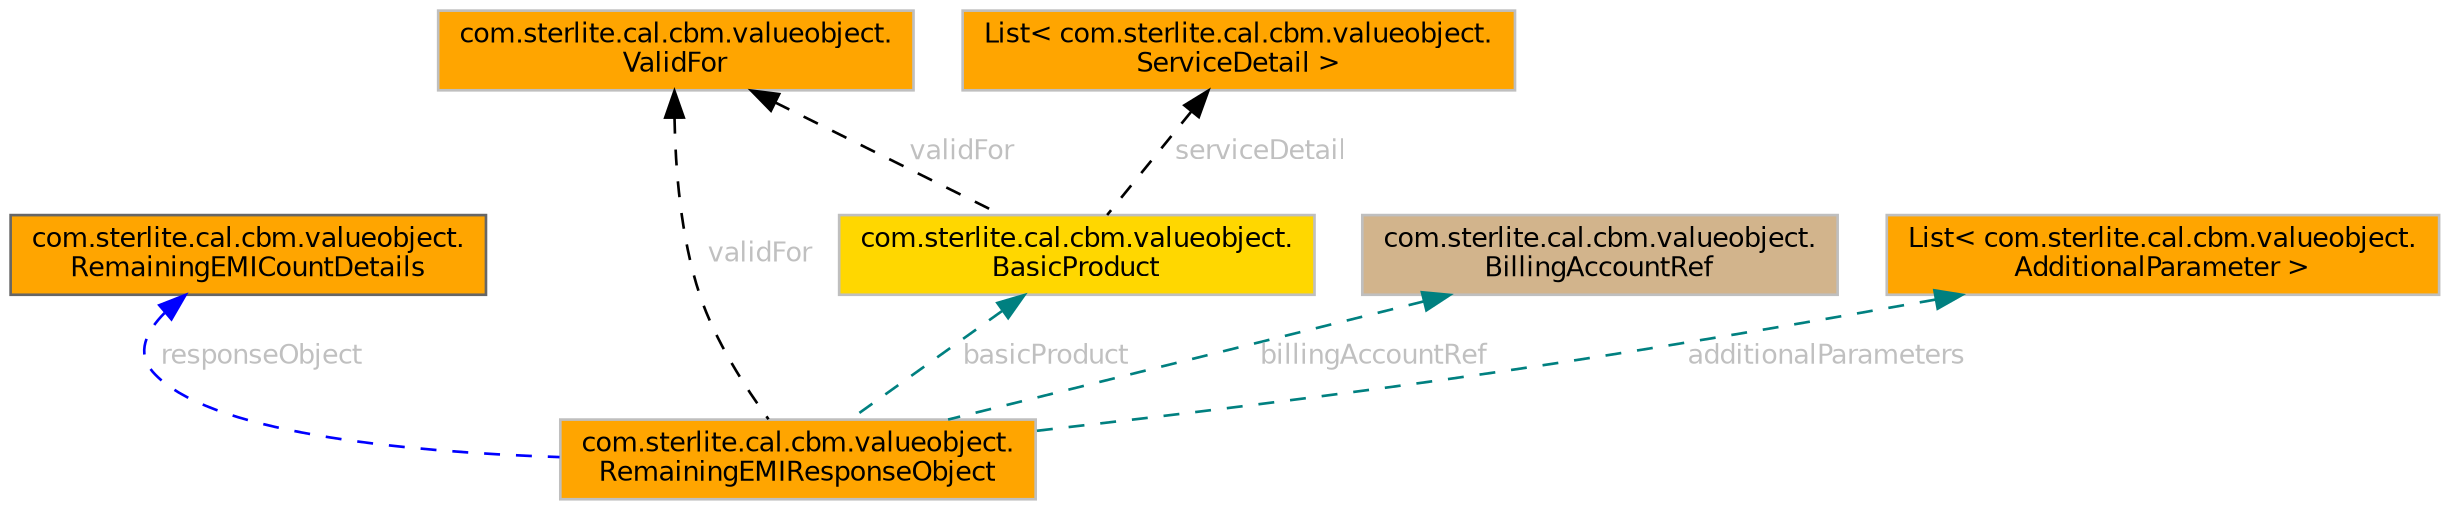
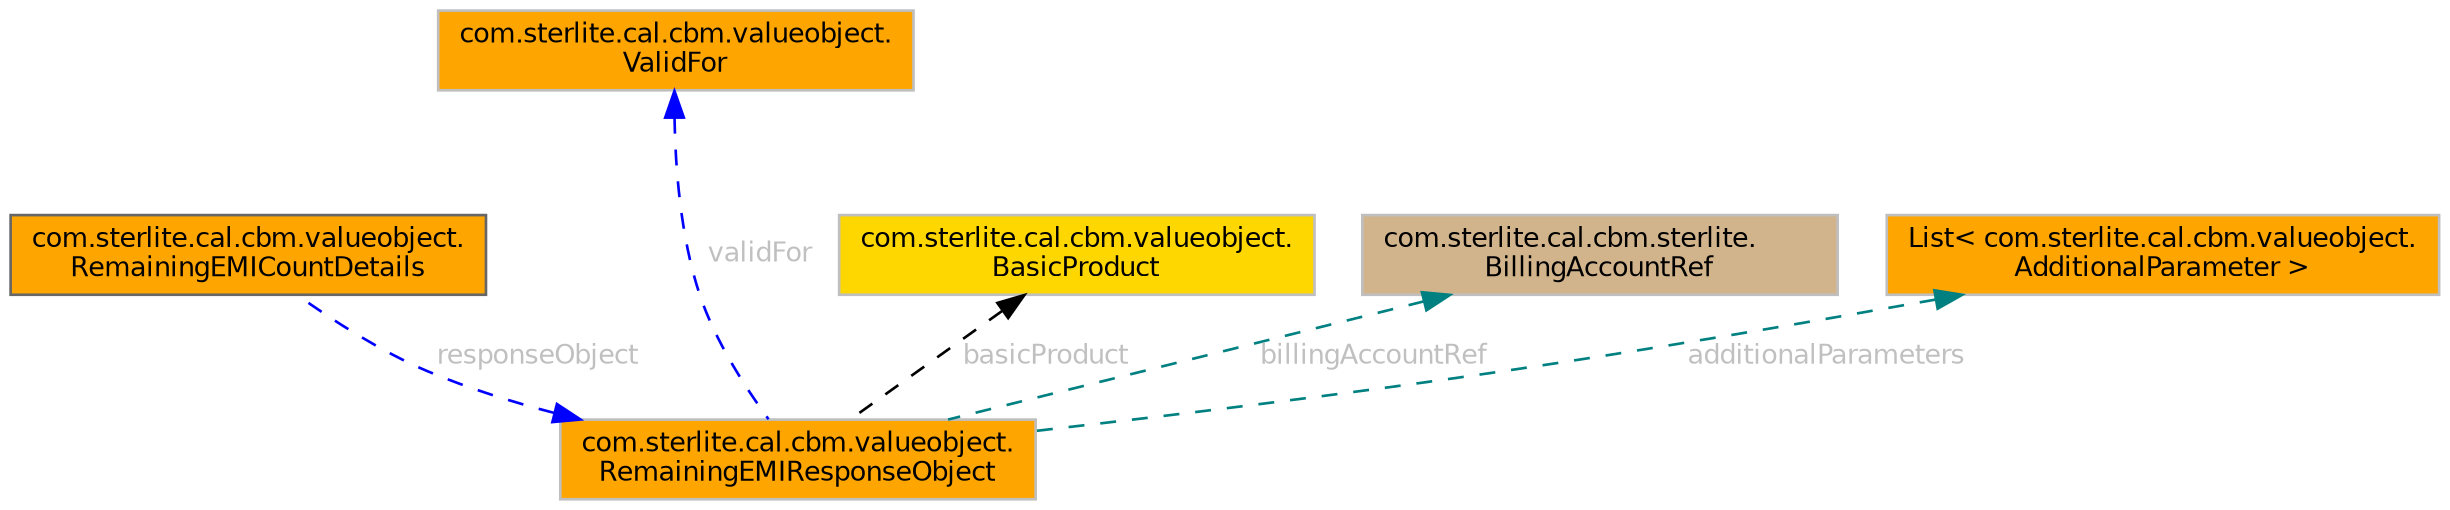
(1239, 50) -> none
(888, 159) -> none
(1600, 255) -> (1600, 255)
(695, 277) -> (695, 277)
(926, 365) -> (926, 365)
(316, 435) -> (419, 368)
